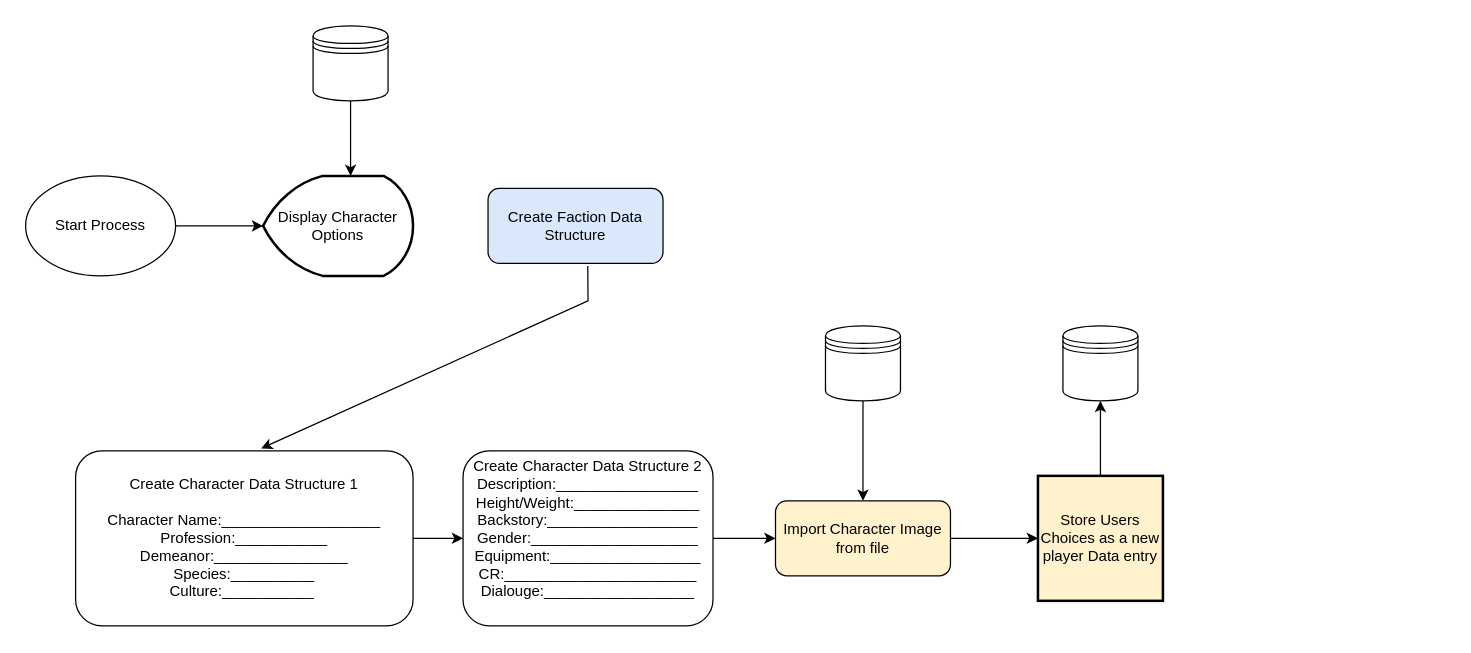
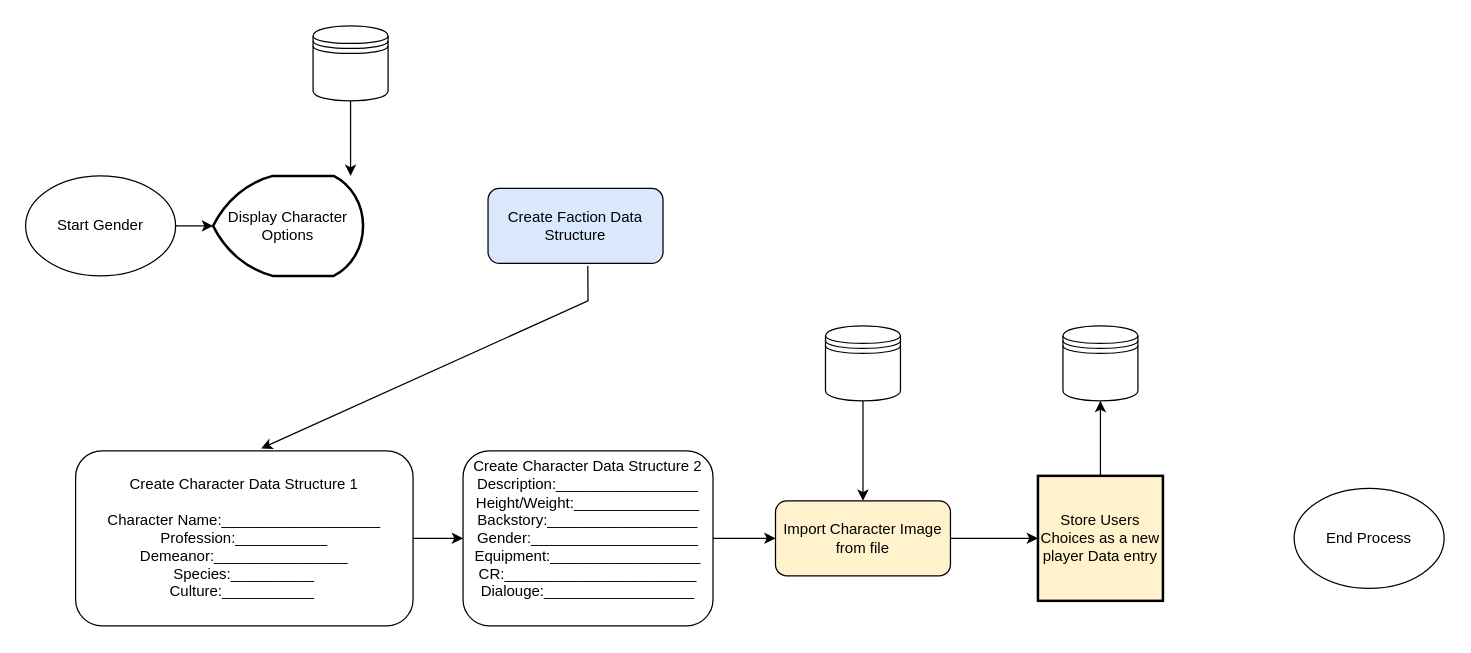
(101, 226) -> (101, 226)
(338, 226) -> (288, 226)
none -> (1369, 538)
